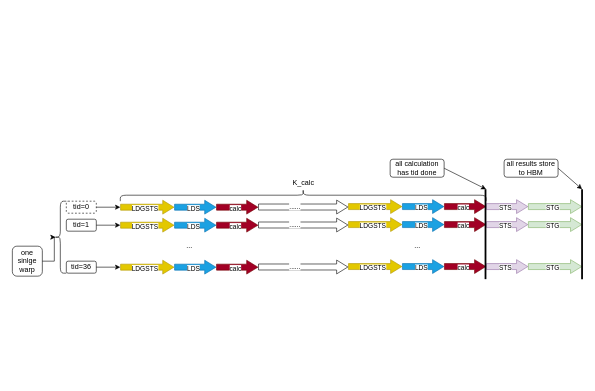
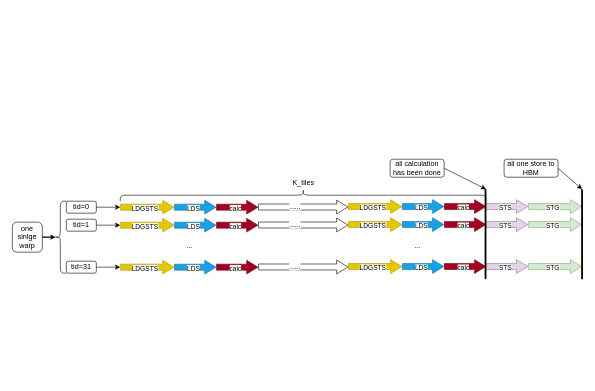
(417, 168) -> (417, 168)
(531, 168) -> (531, 168)
(304, 183) -> (304, 183)
(81, 207) -> (81, 207)
(27, 261) -> (27, 237)
(81, 267) -> (81, 267)
